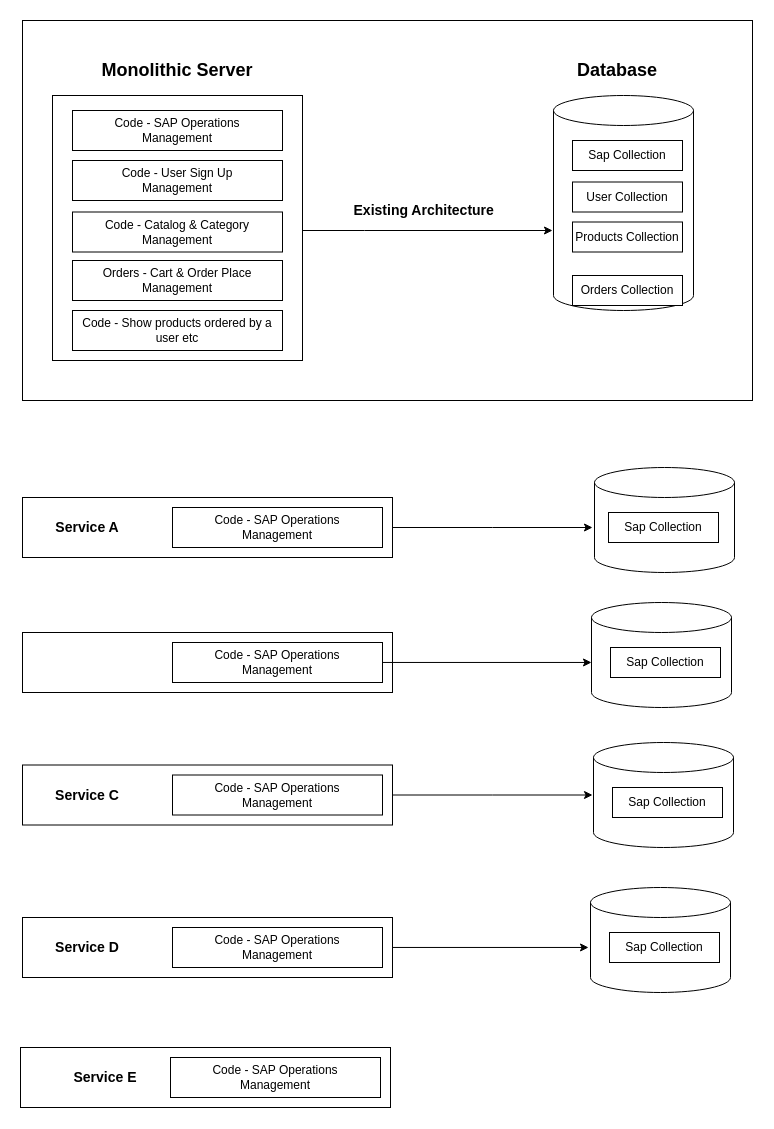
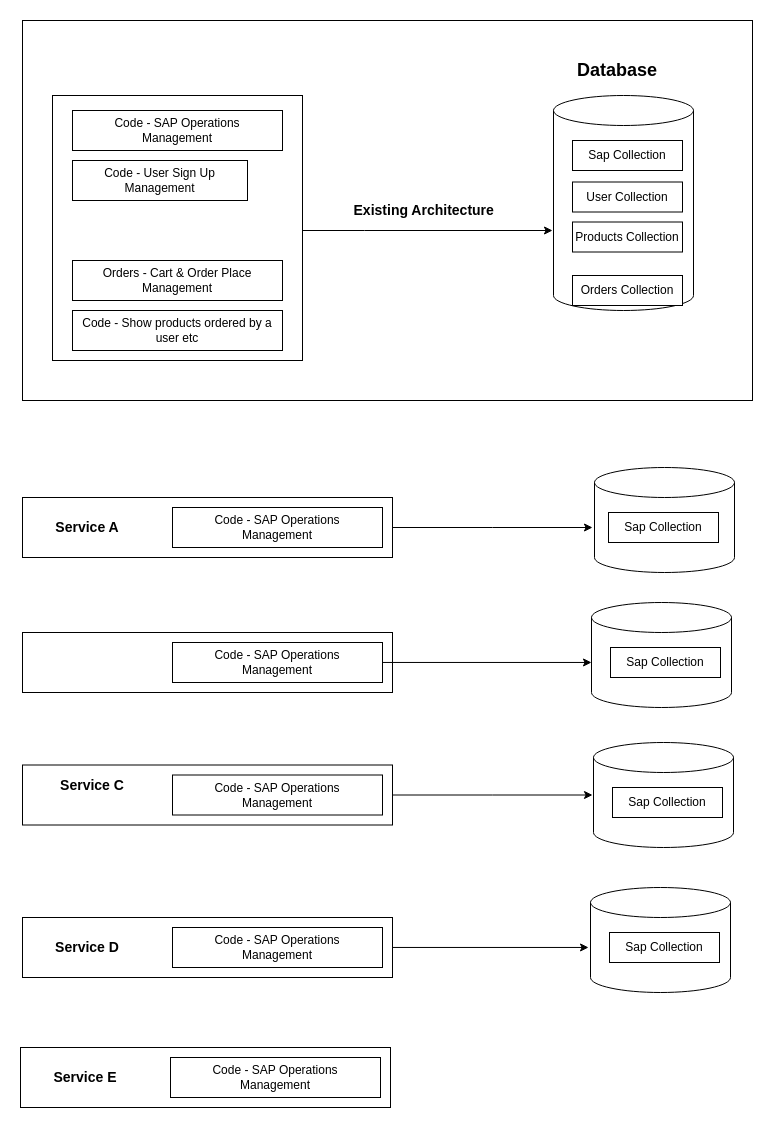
(178, 71) -> none
(178, 181) -> (160, 181)
(178, 232) -> none
(88, 795) -> (93, 785)
(106, 1078) -> (86, 1078)
